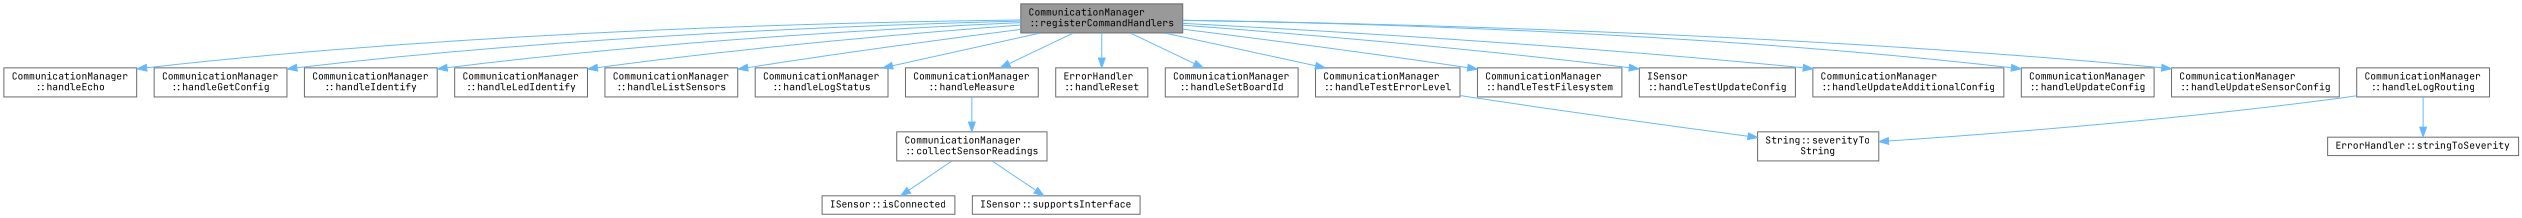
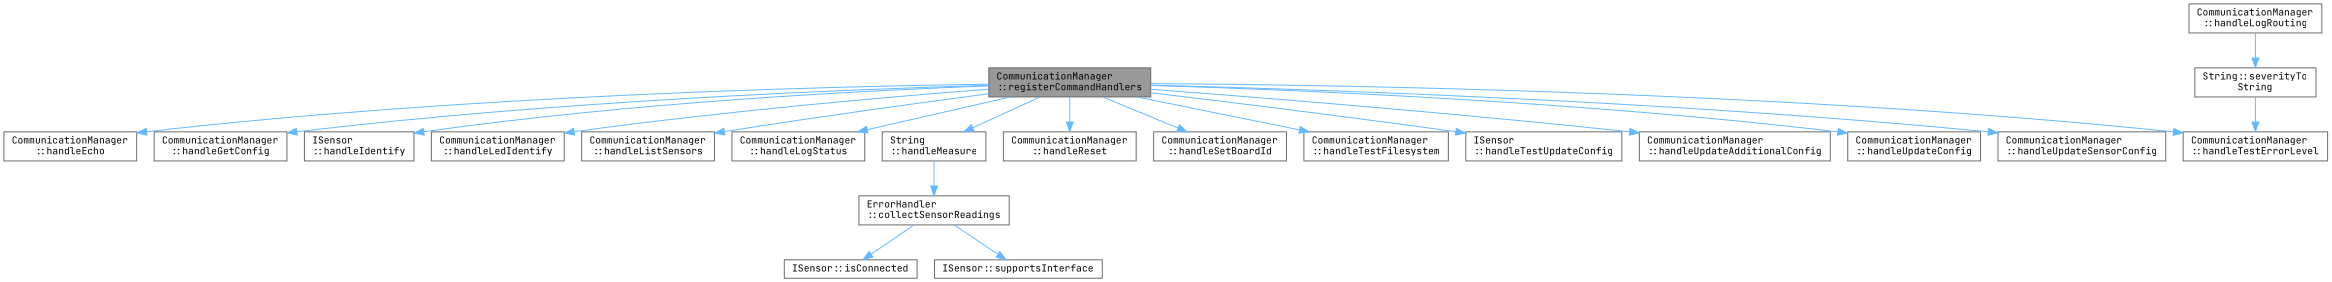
(371, 82) -> (359, 146)
(972, 82) -> (934, 146)
(1102, 82) -> (1070, 146)
(1604, 117) -> (2255, 109)
(972, 146) -> (934, 210)
(2423, 146) -> none
